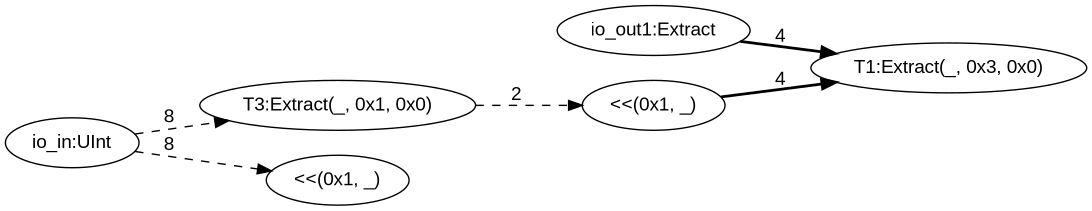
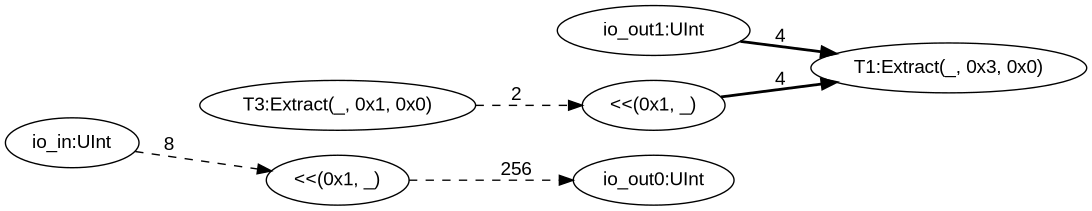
(654, 30) -> (654, 30)
(175, 128) -> none
none -> (654, 180)
